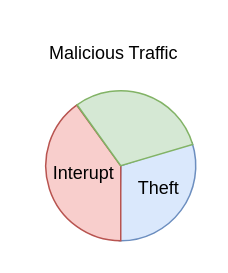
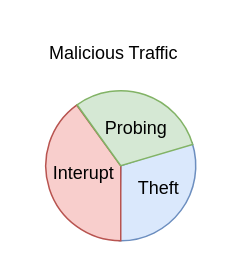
none -> (136, 128)
